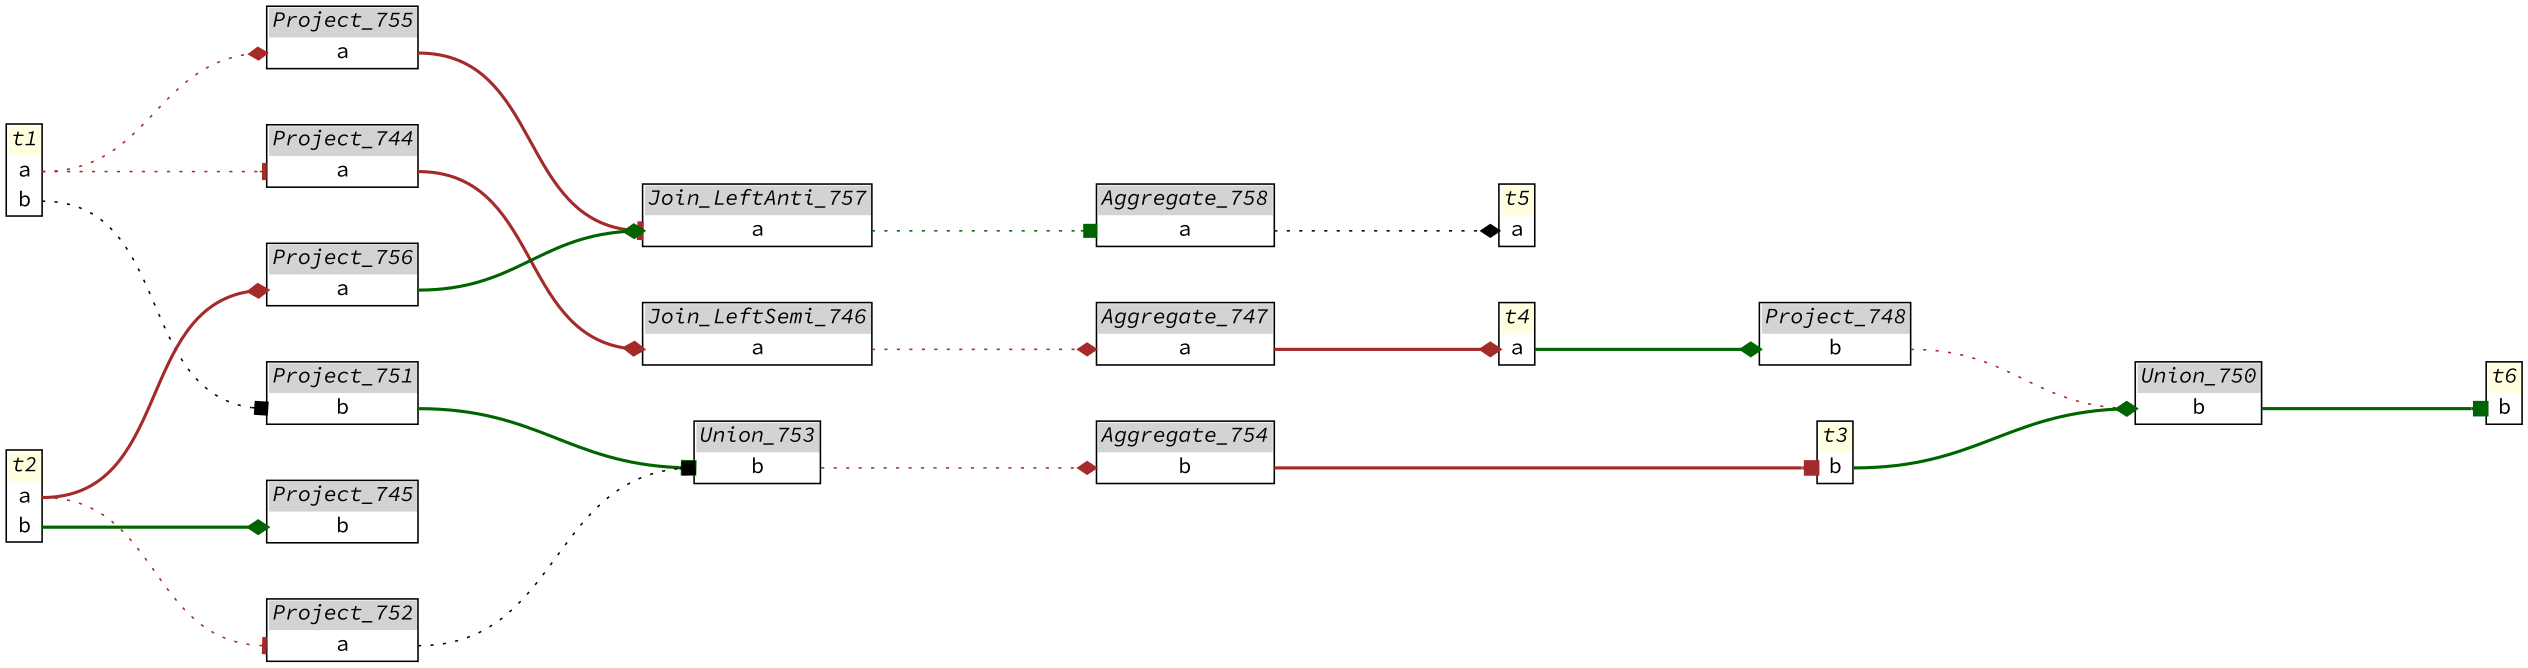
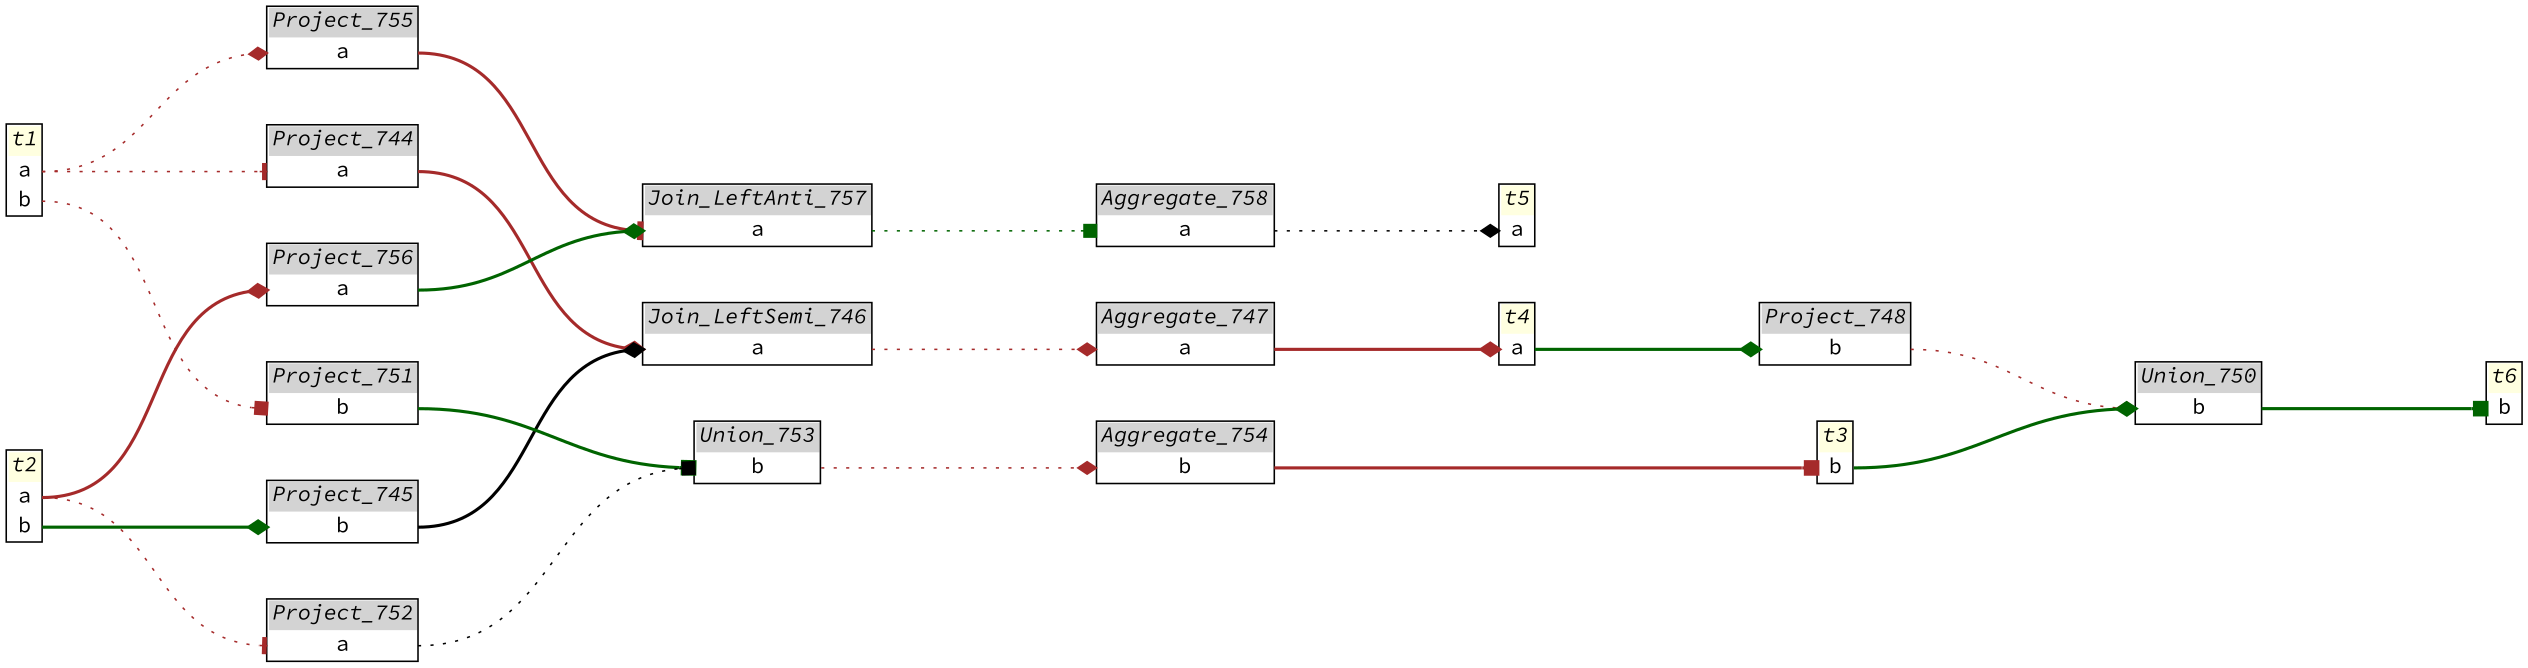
(152, 298) -> (152, 298)
none -> (526, 447)
